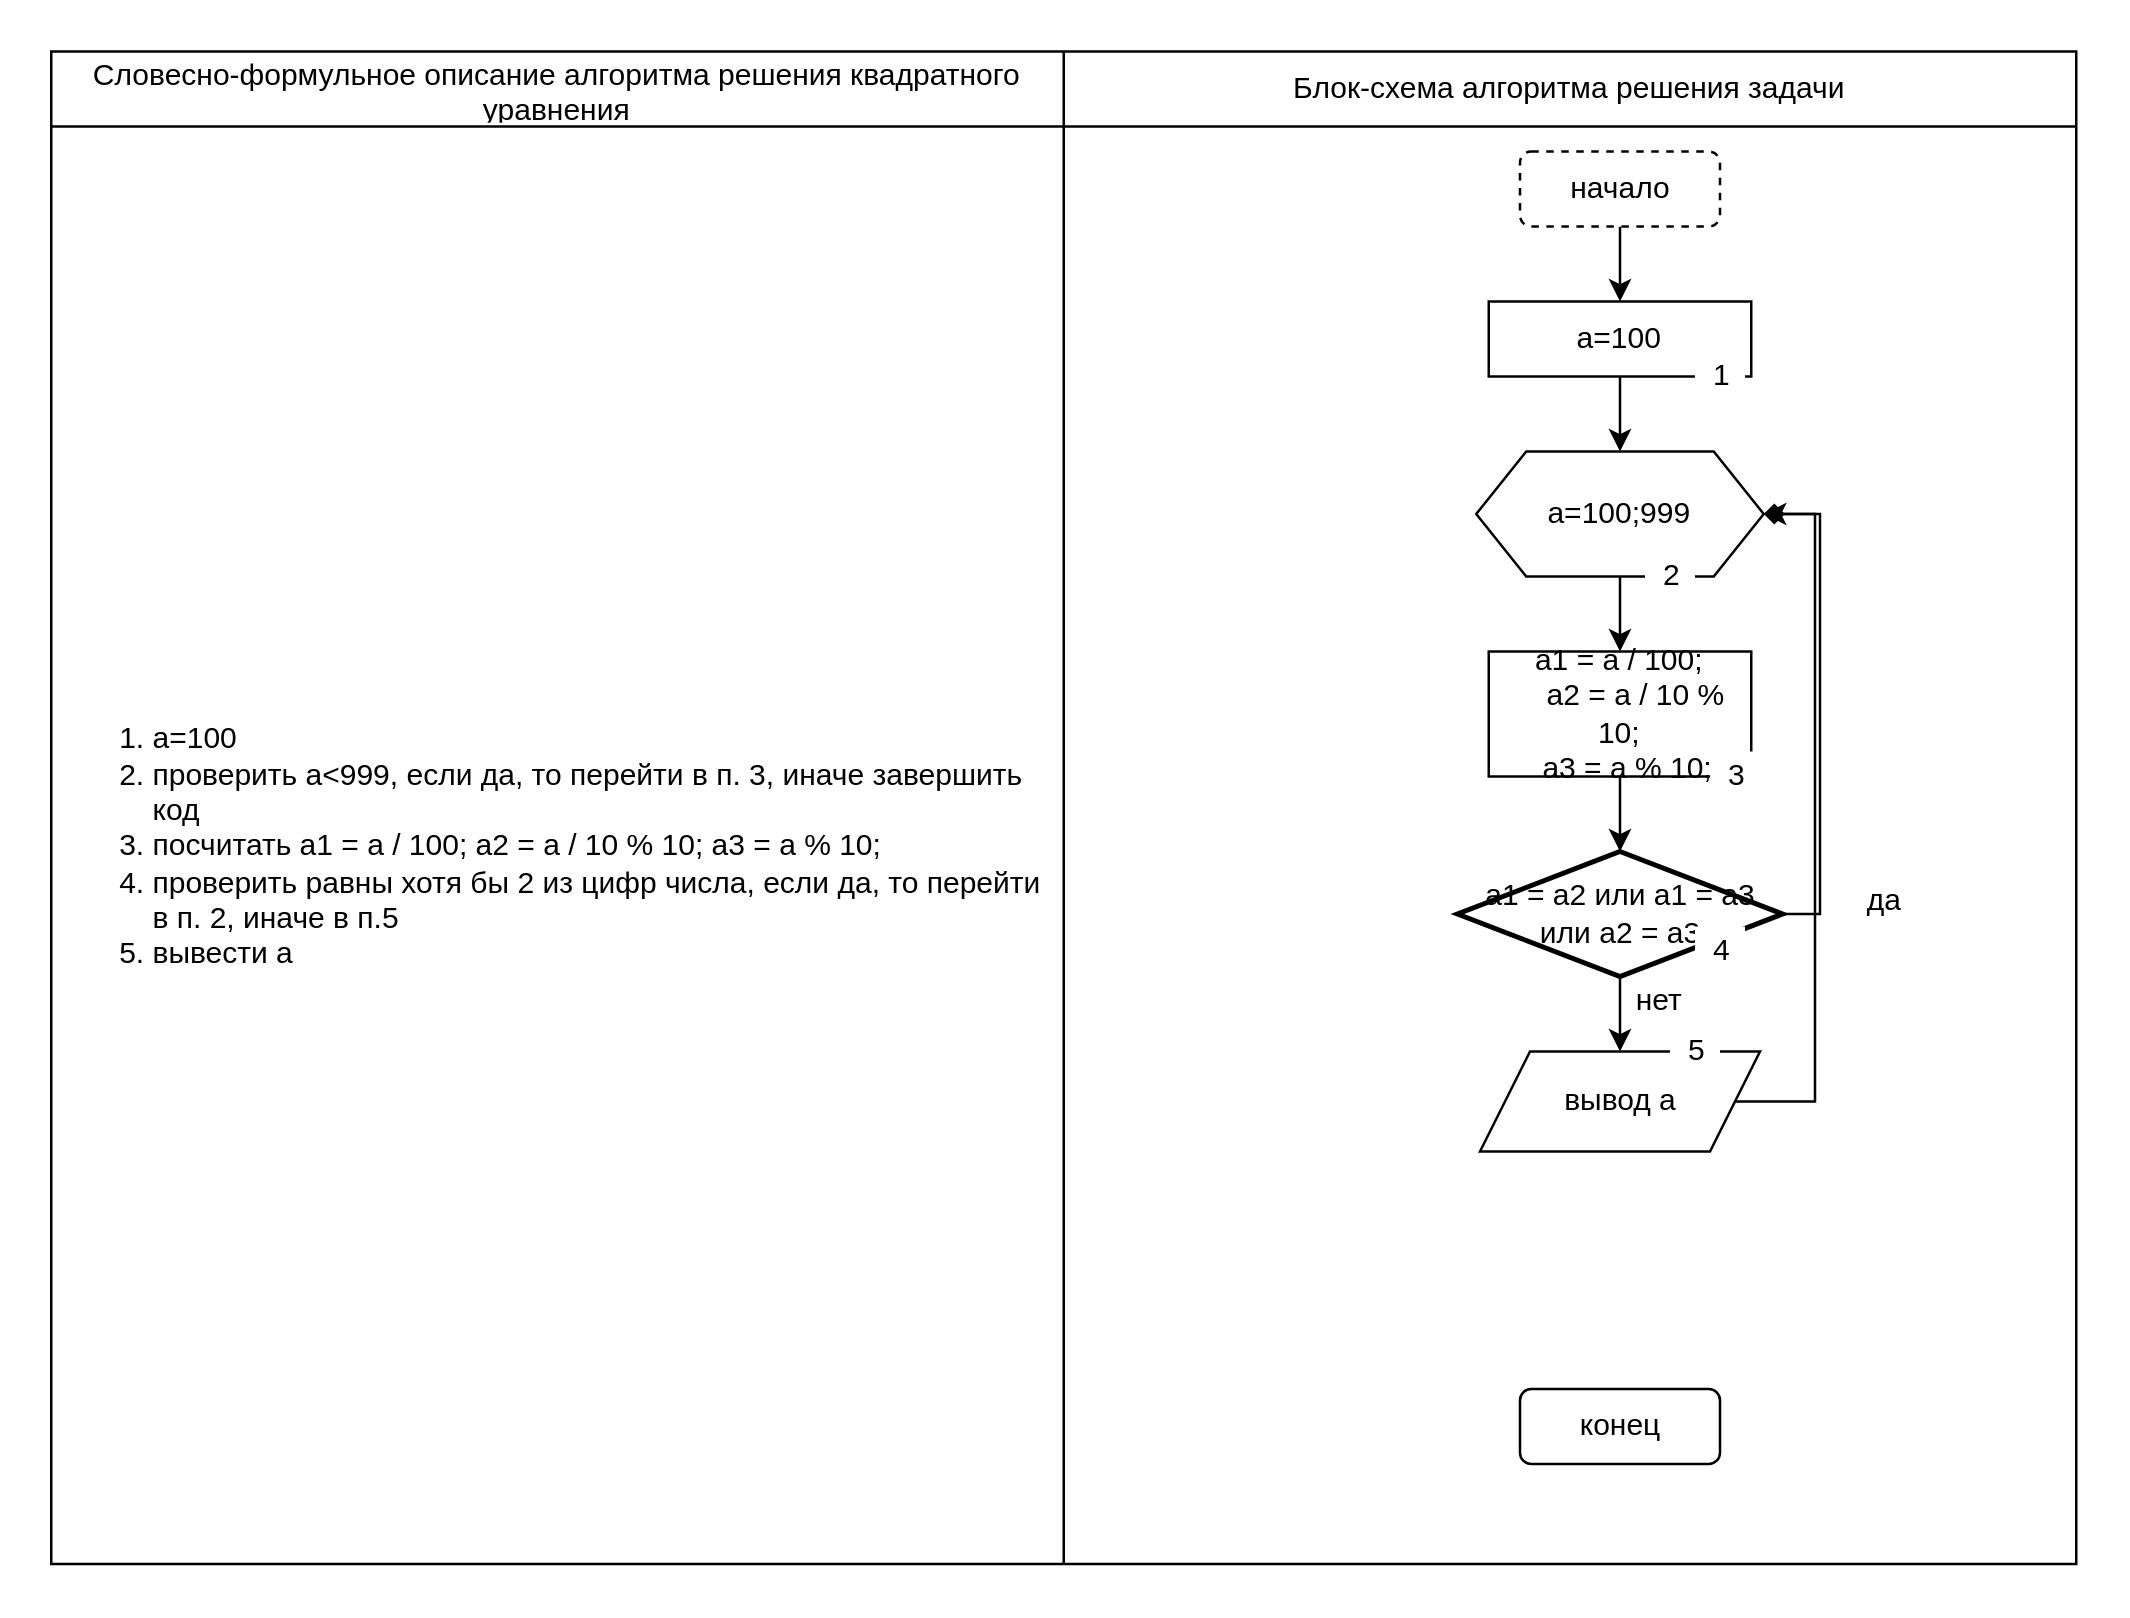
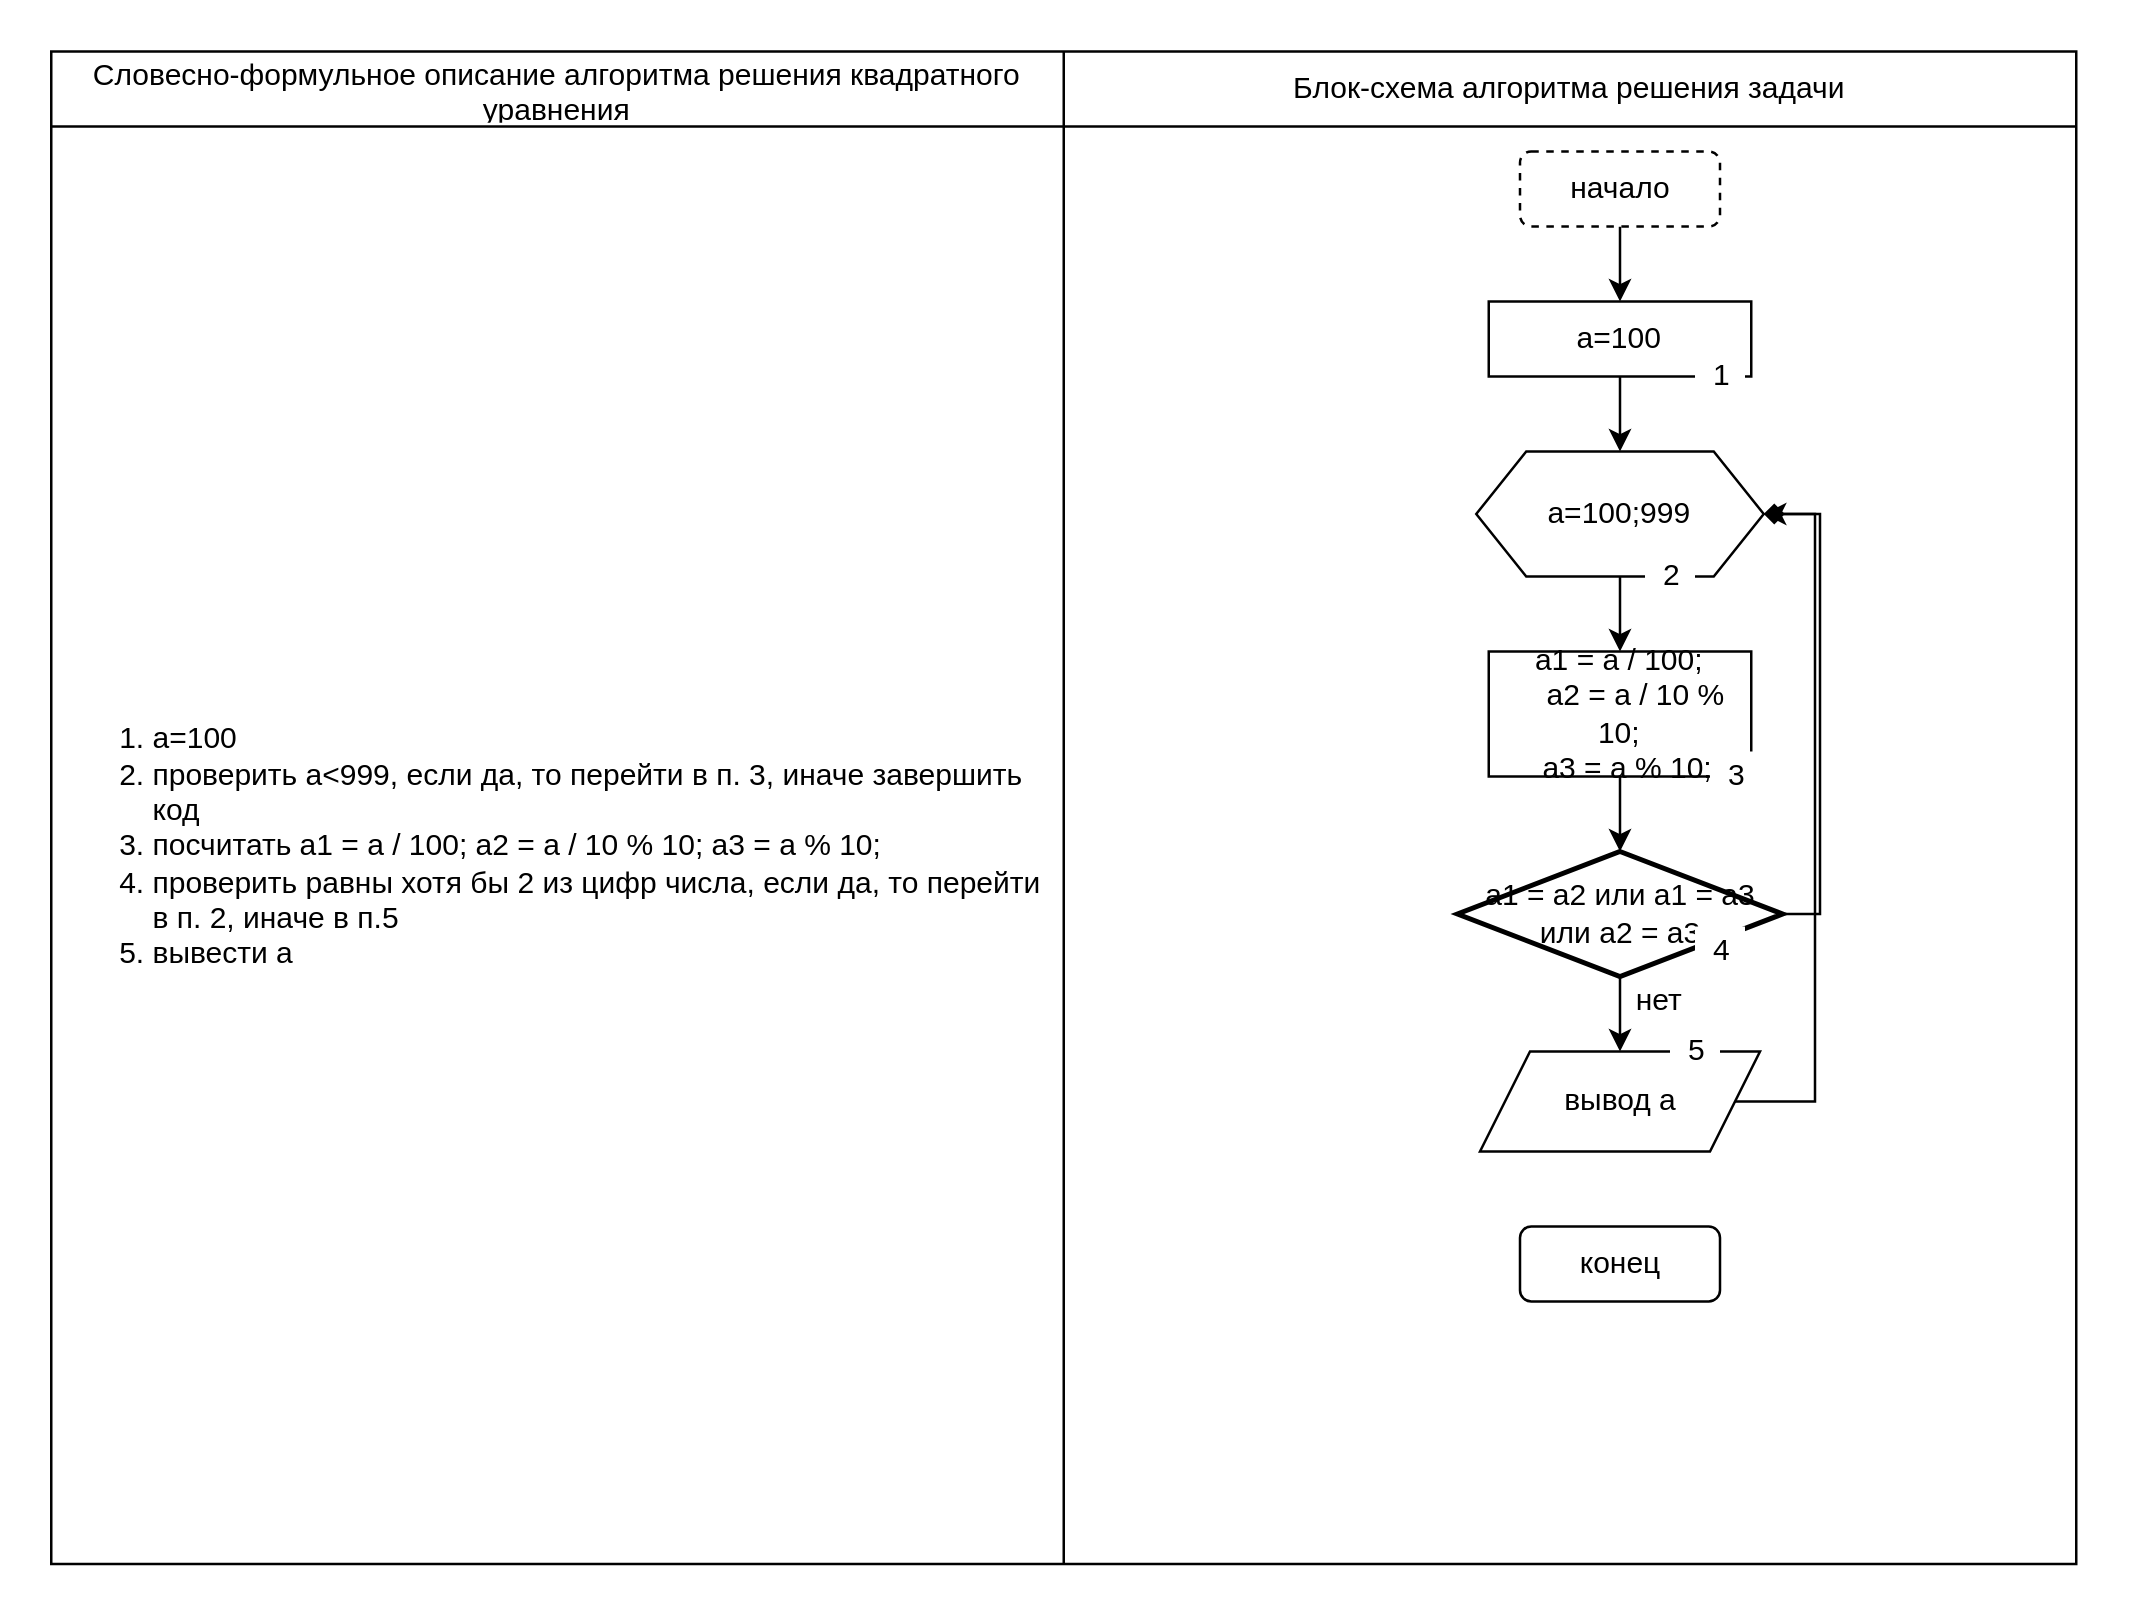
(1883, 901) -> none
(1620, 1426) -> (1620, 1264)
